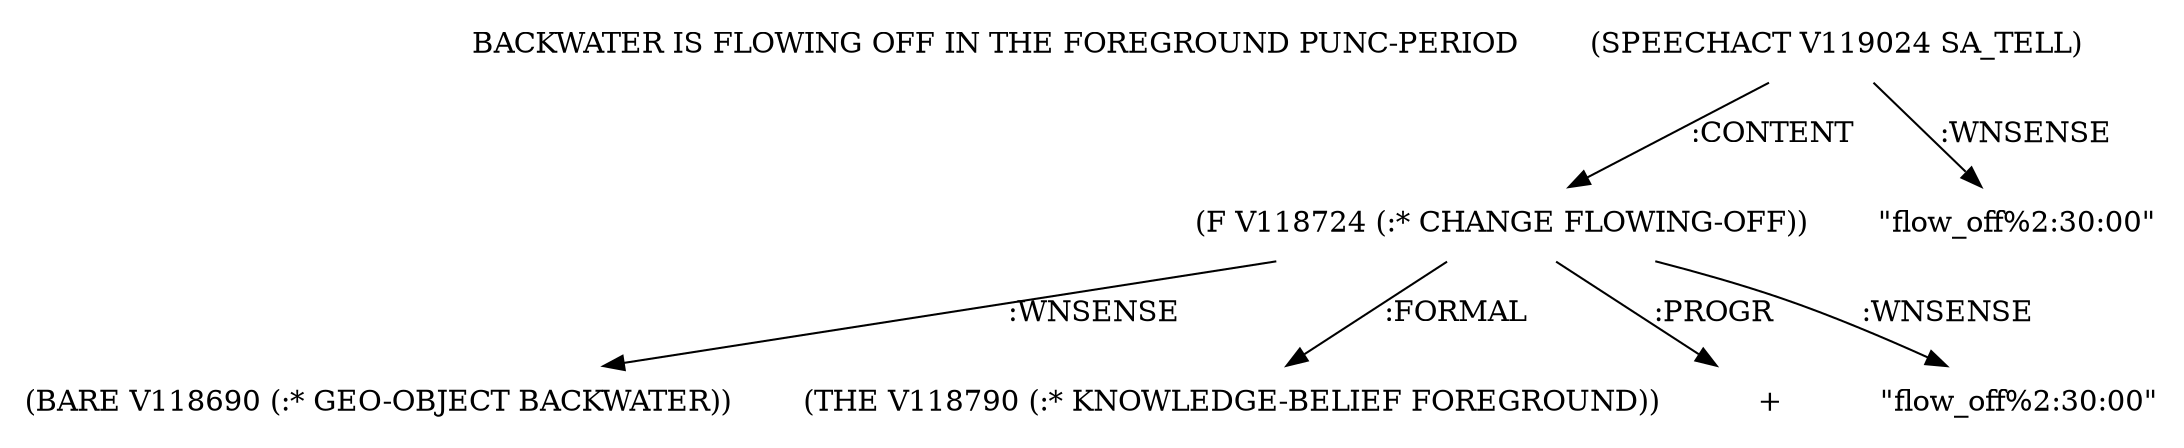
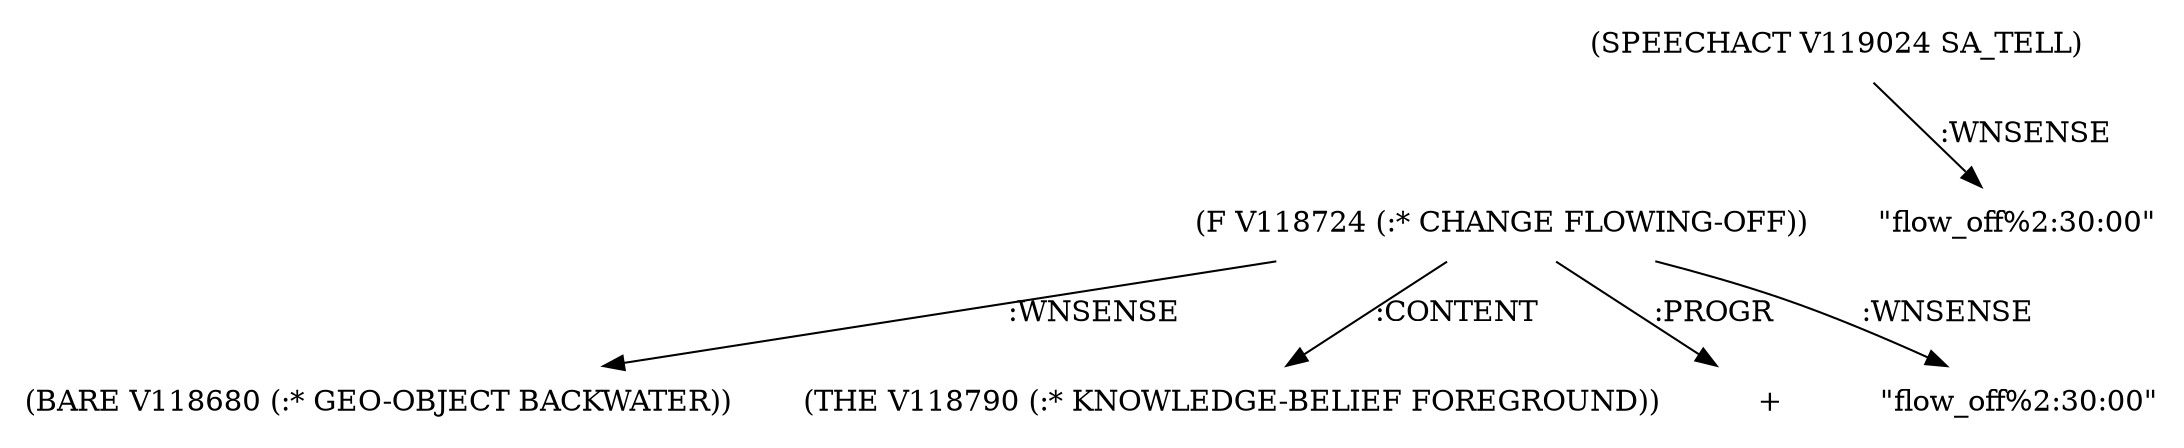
(996, 45) -> none
(1678, 130) -> none
(1456, 314) -> (1456, 314)
(378, 403) -> (378, 403)
